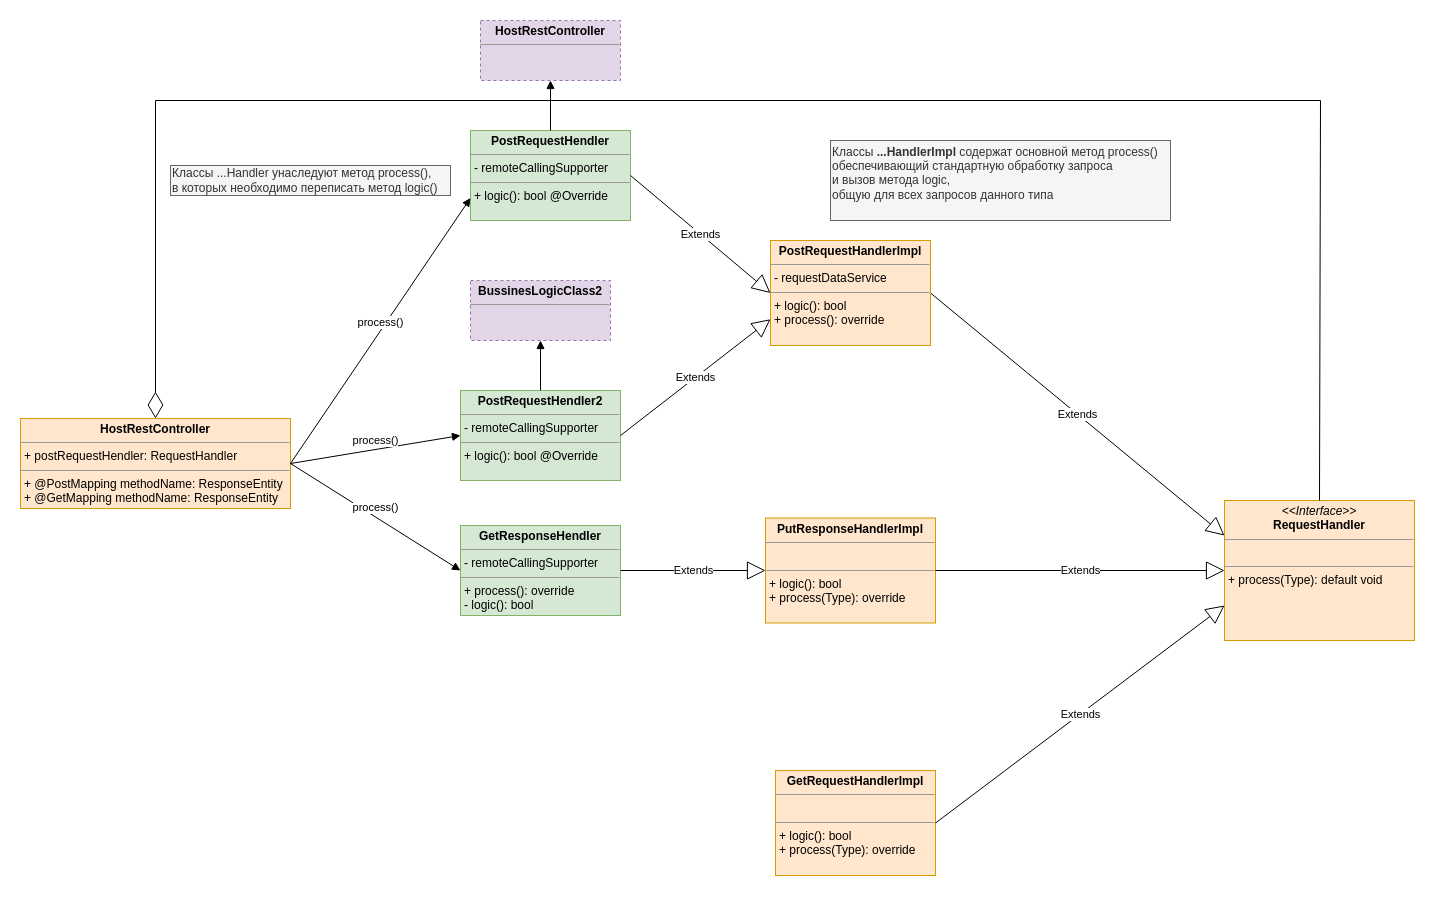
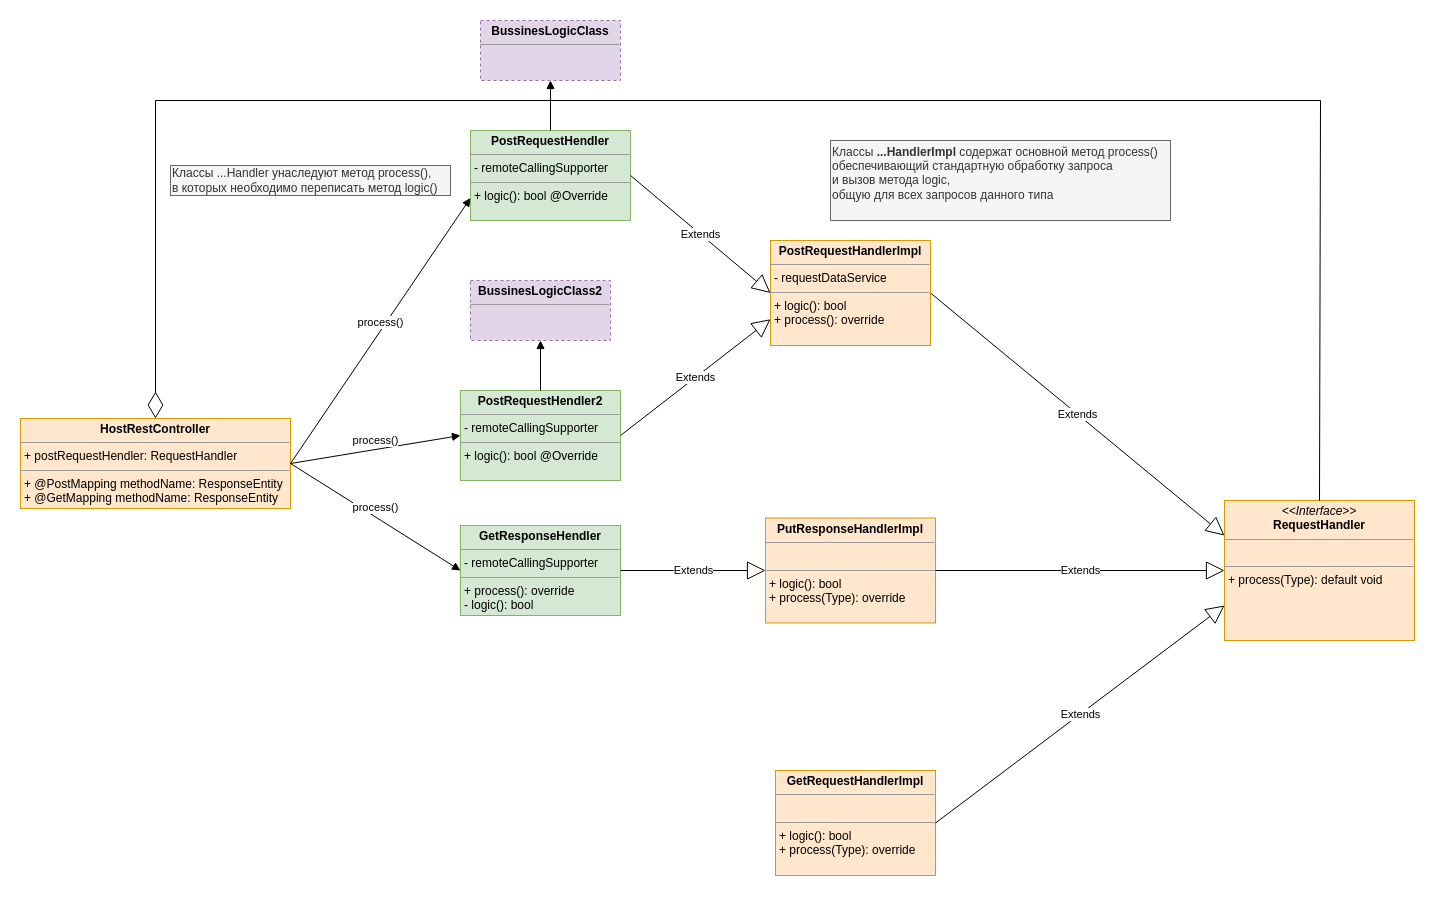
(538, 28) -> (536, 28)
